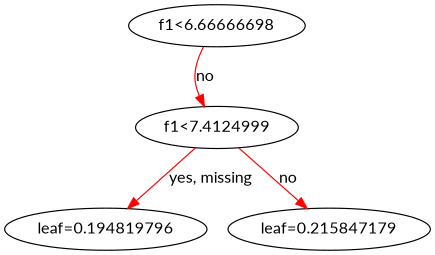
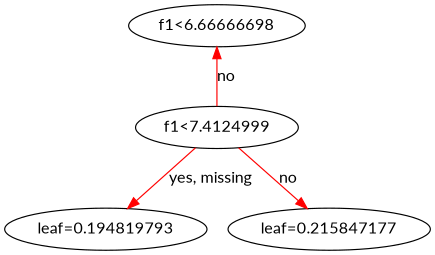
(195, 71) -> (217, 82)
(106, 229) -> (106, 229)
(329, 229) -> (329, 229)
